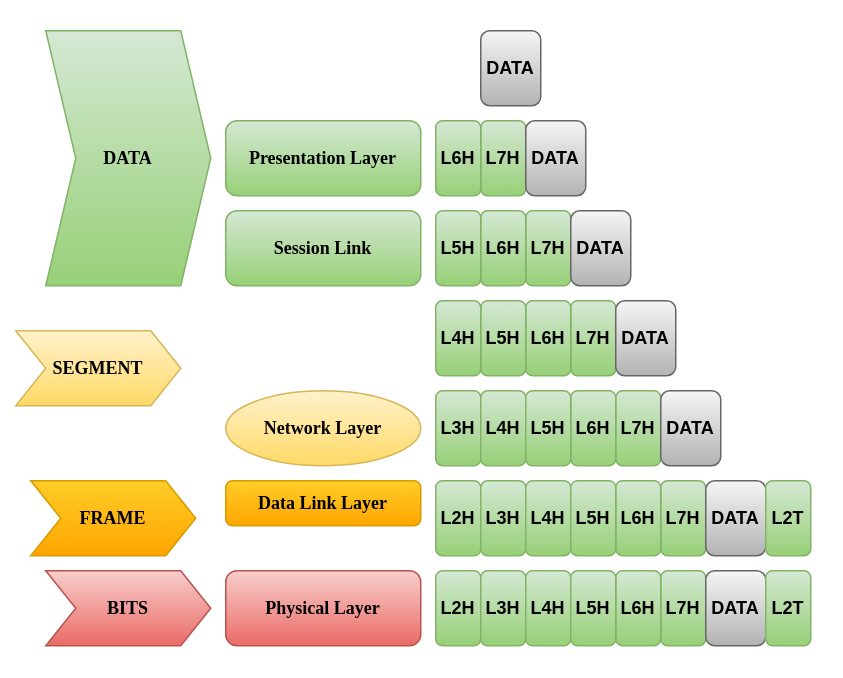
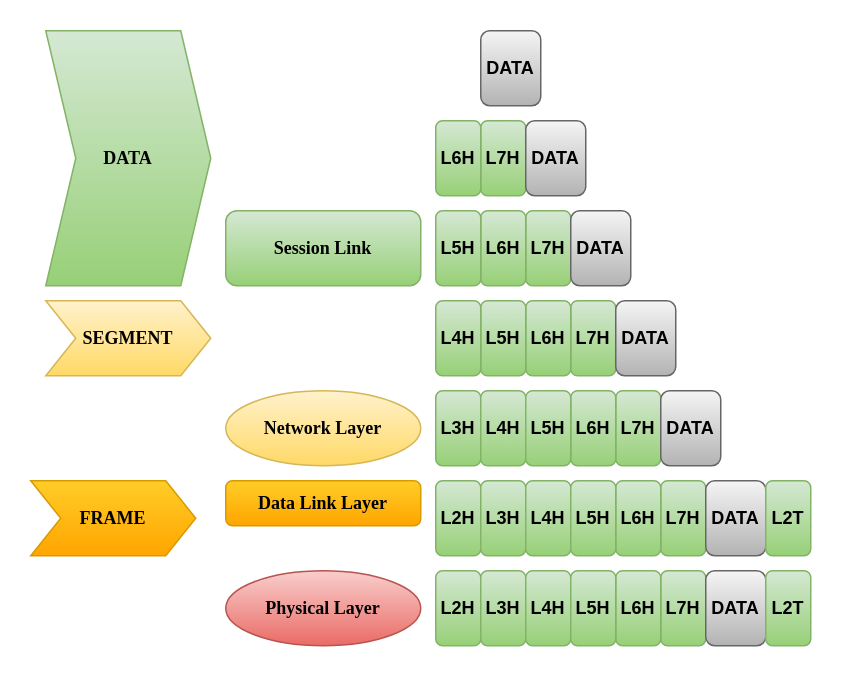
(323, 158) -> none
(98, 368) -> (128, 338)
(128, 608) -> none
(323, 608) -> (323, 608)
